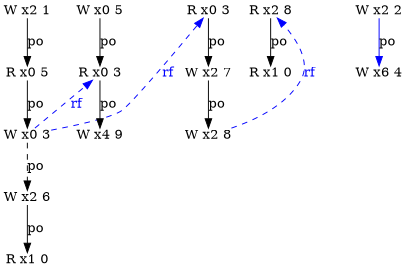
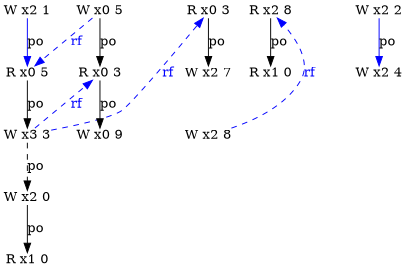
(27, 37) -> (27, 37)
none -> (67, 39)
(379, 73) -> (379, 73)
(208, 100) -> none
(27, 135) -> (27, 135)
(100, 135) -> (100, 135)
(27, 198) -> (27, 198)
